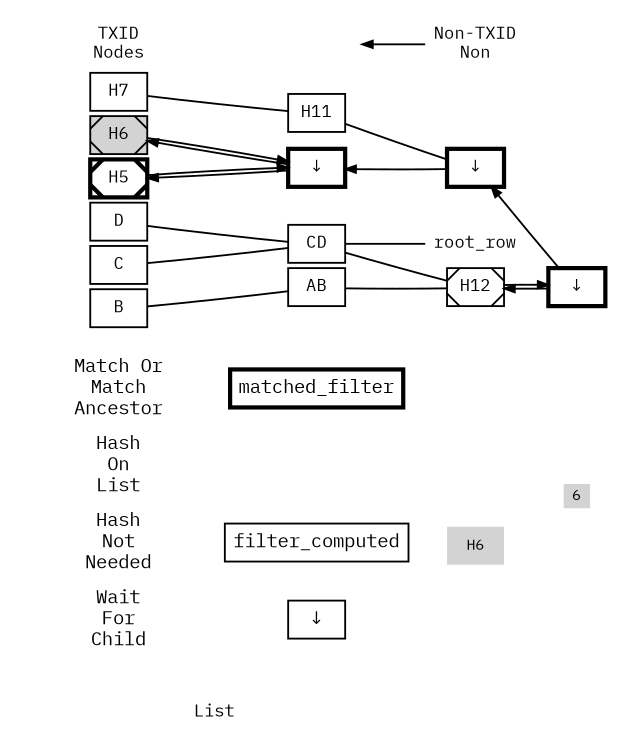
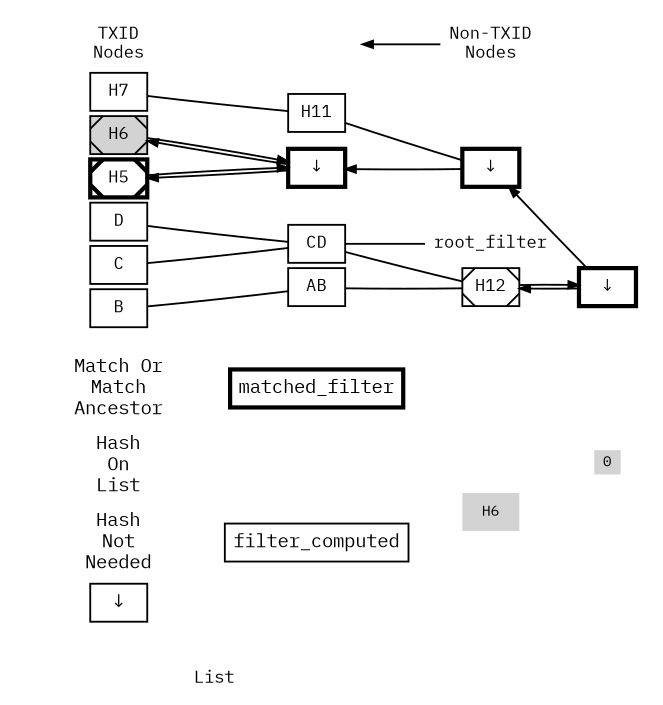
(476, 44) -> (491, 44)
(476, 244) -> (491, 244)
(577, 496) -> (607, 462)
(119, 620) -> none
